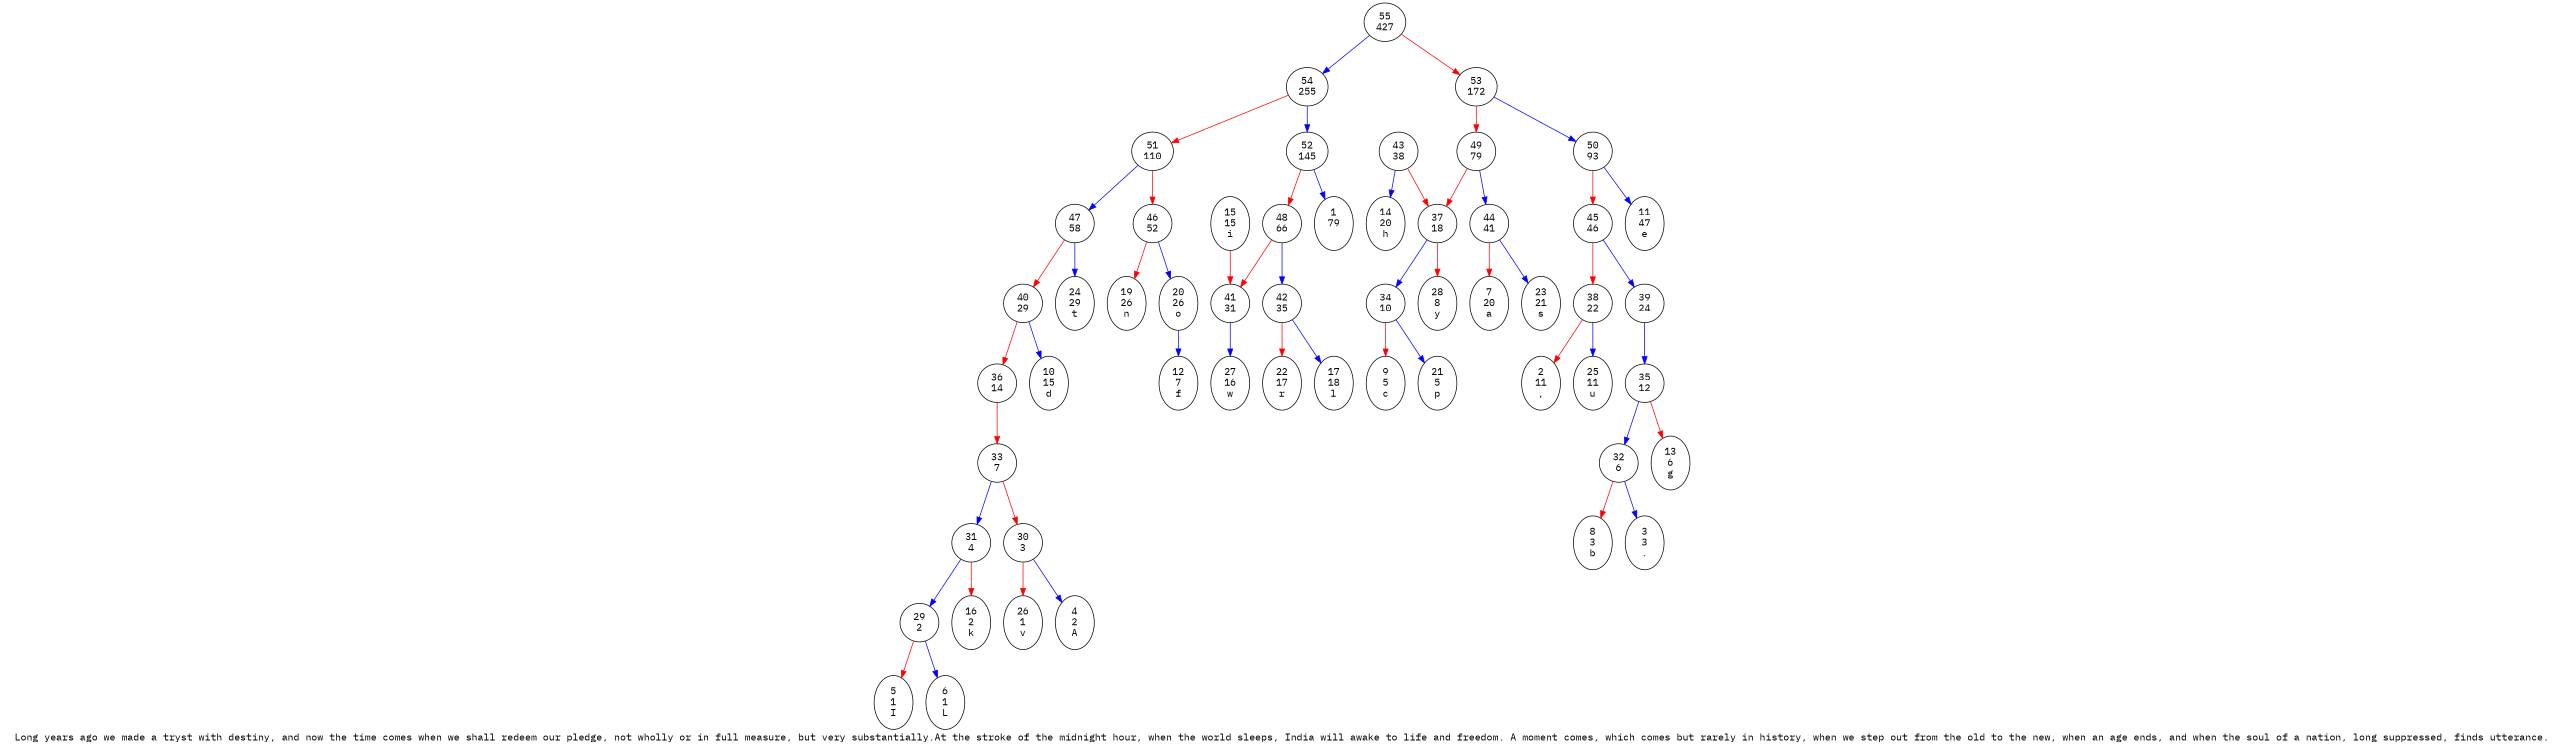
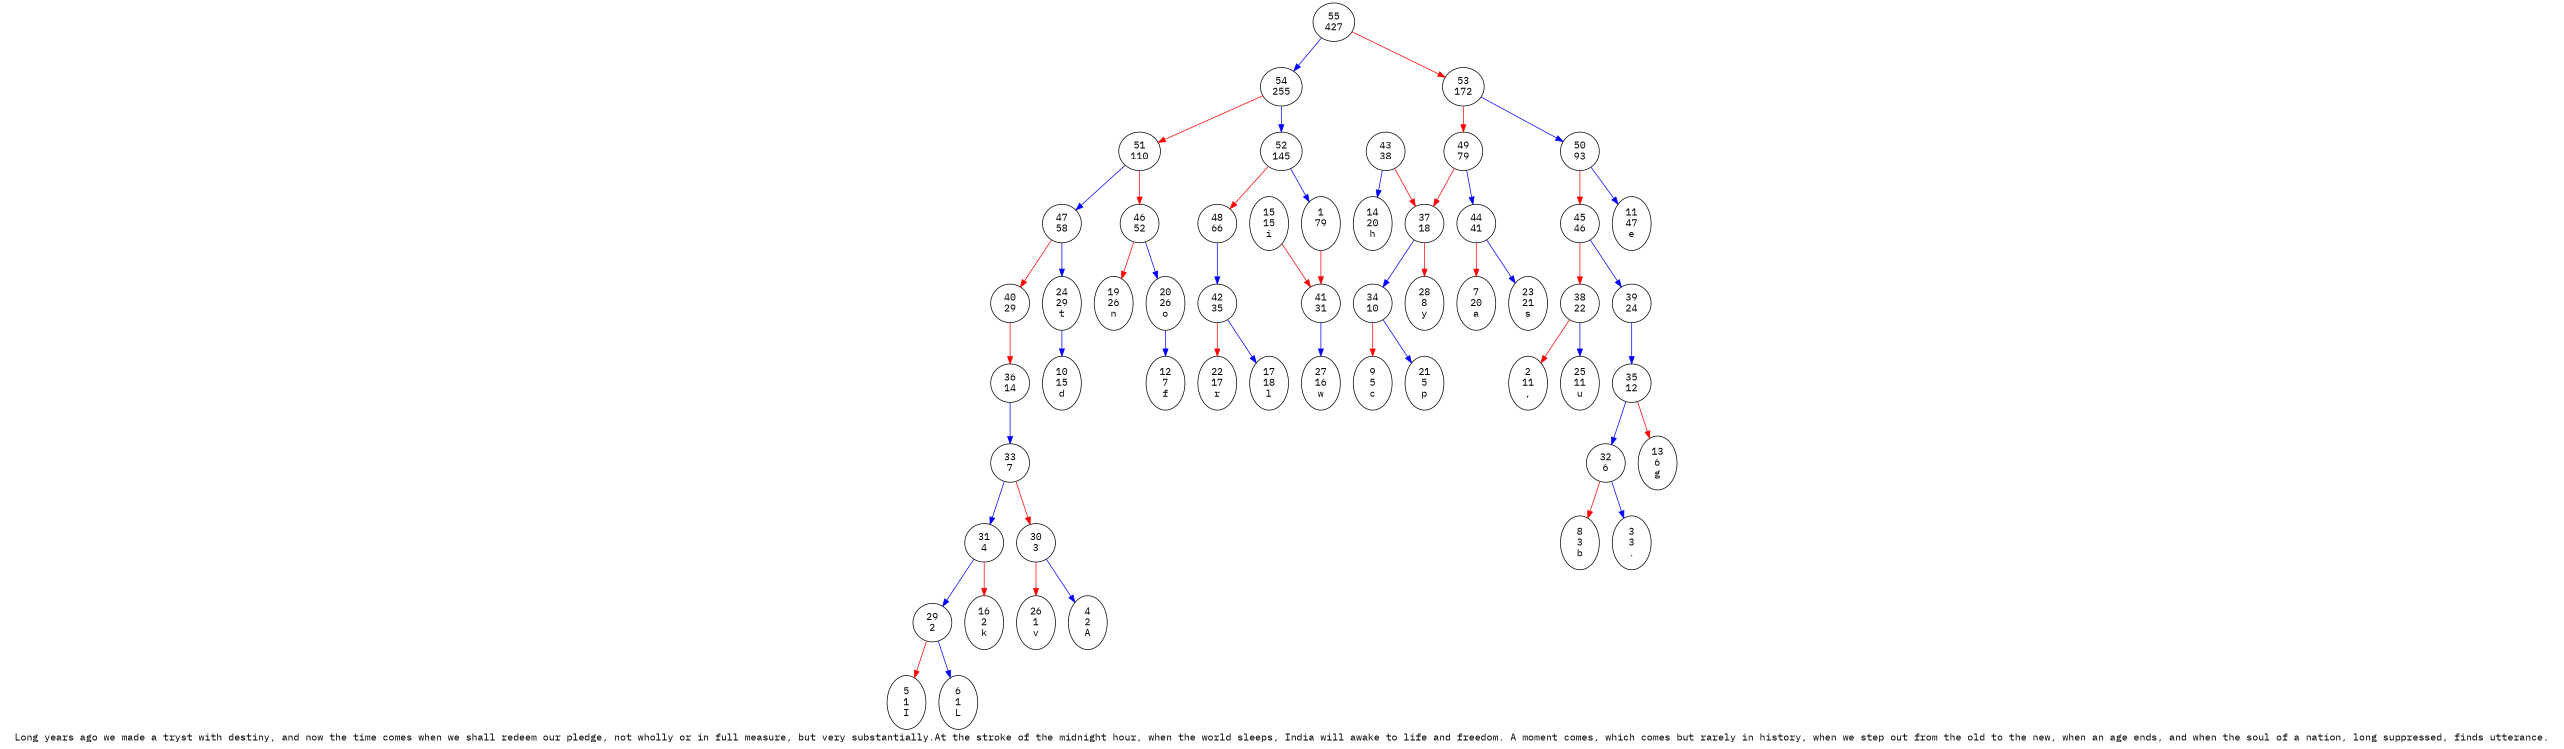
(1258, 260) -> (1321, 264)
(1034, 337) -> (1062, 340)
(997, 420) -> (1010, 420)
